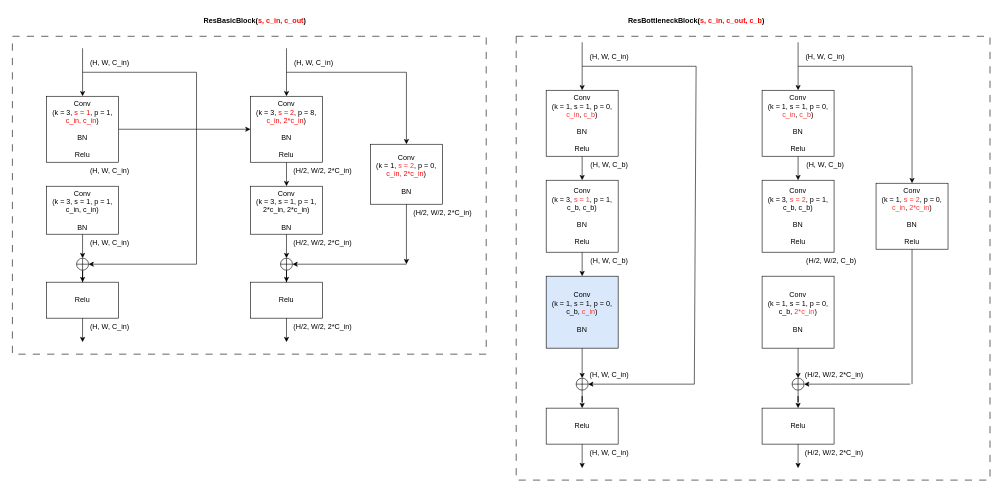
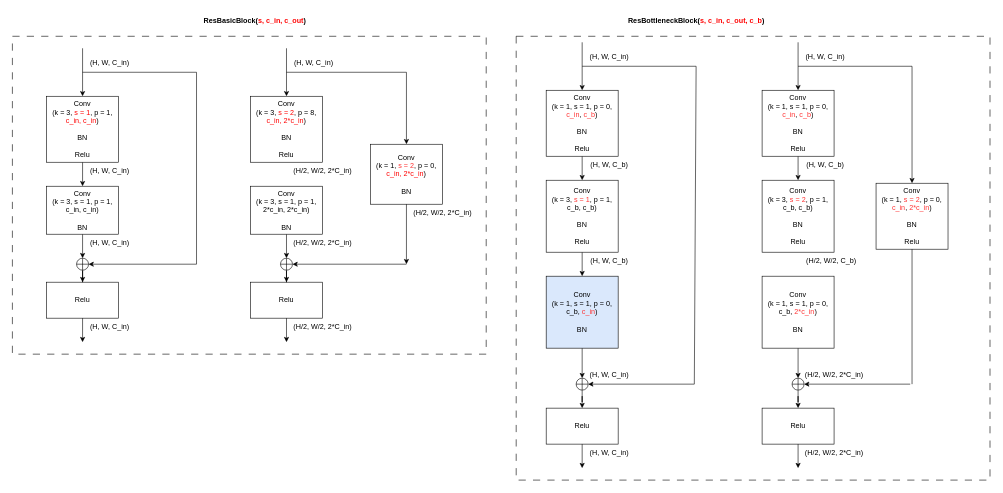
(245, 129) -> (83, 172)
(287, 172) -> none
